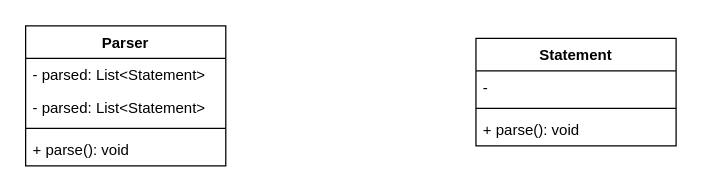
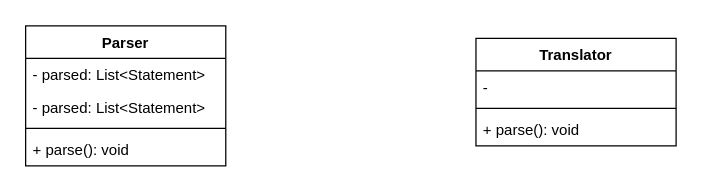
(575, 55) -> (575, 55)
